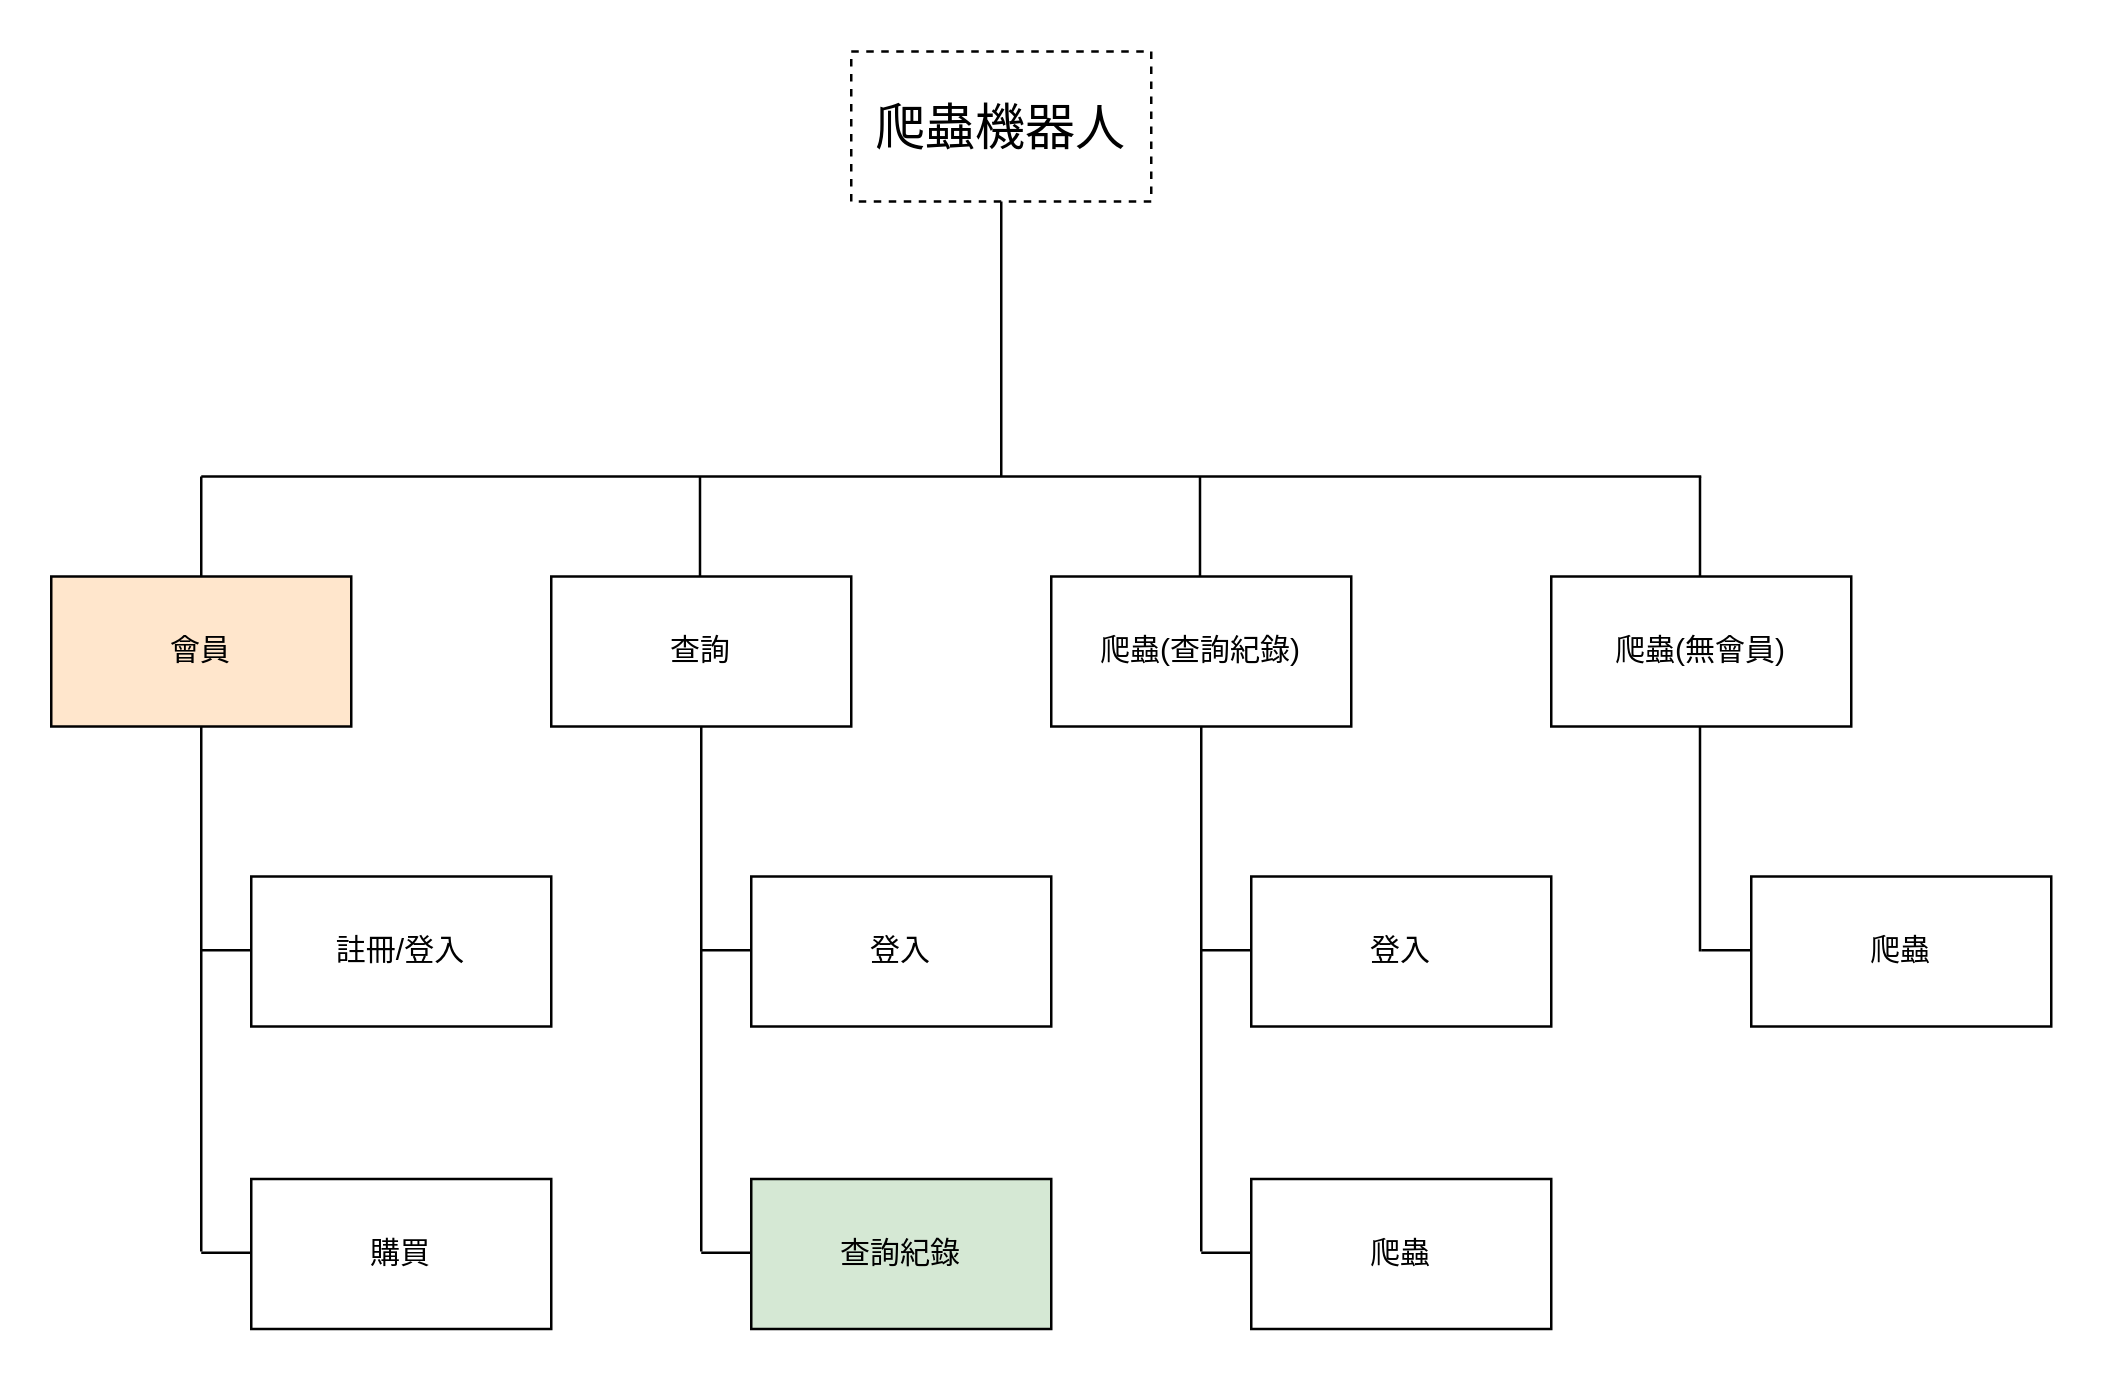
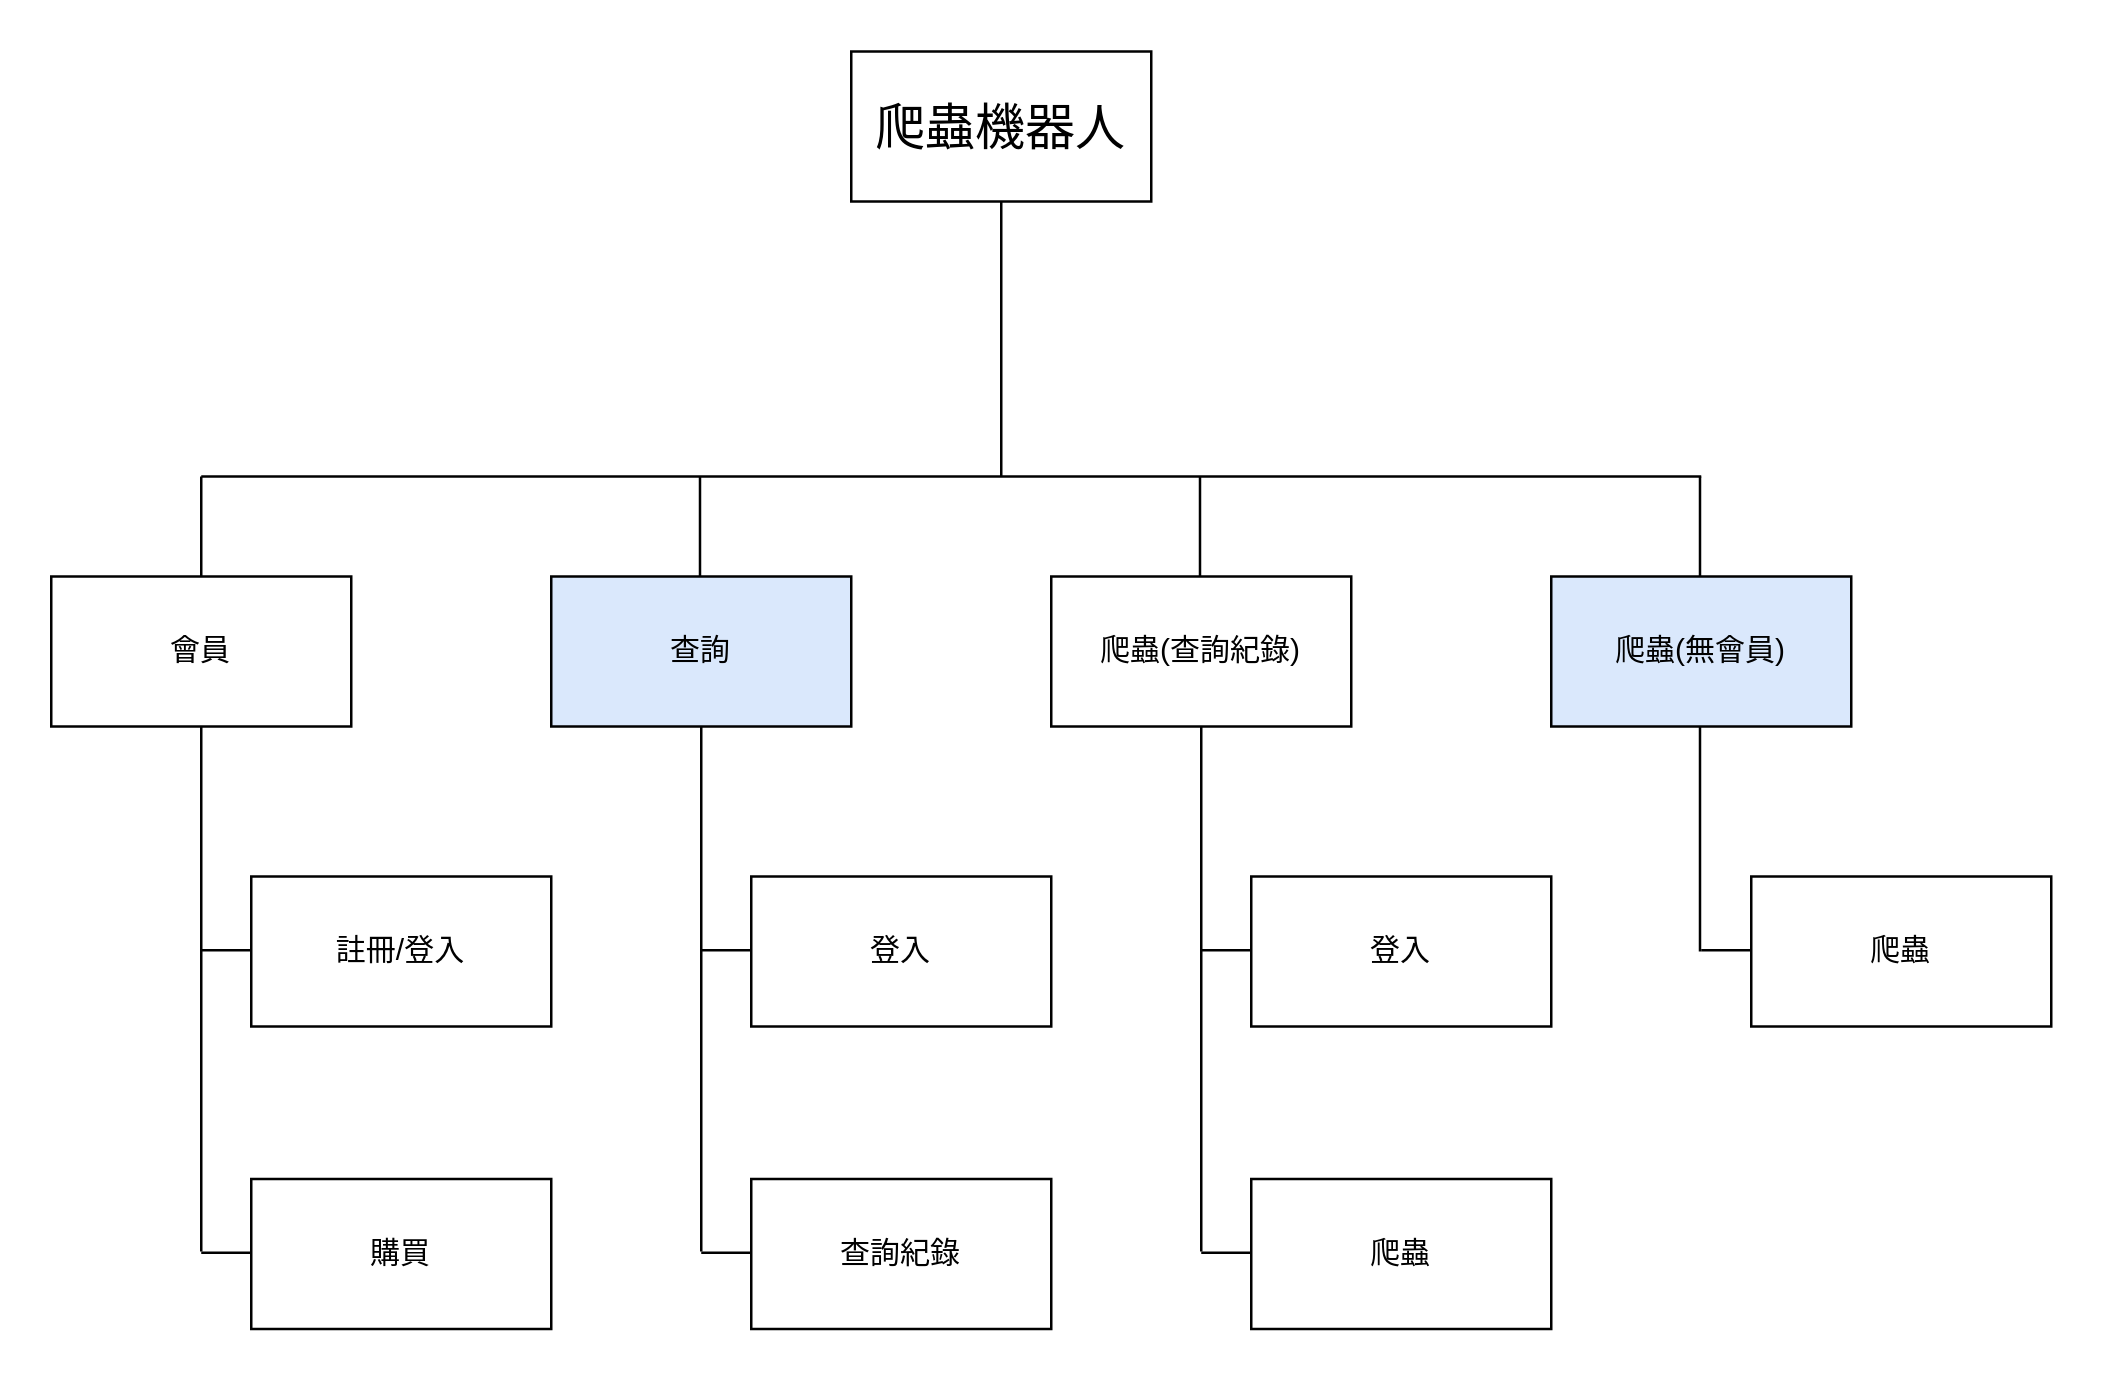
(1001, 126) -> (1001, 126)
(201, 651) -> (201, 651)
(701, 651) -> (701, 651)
(1701, 651) -> (1701, 651)
(901, 1254) -> (901, 1254)
